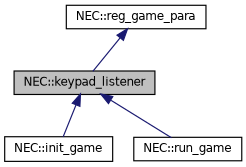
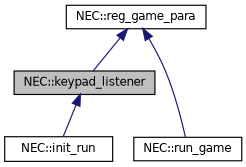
(141, 119) -> (171, 87)
(59, 149) -> (59, 149)
